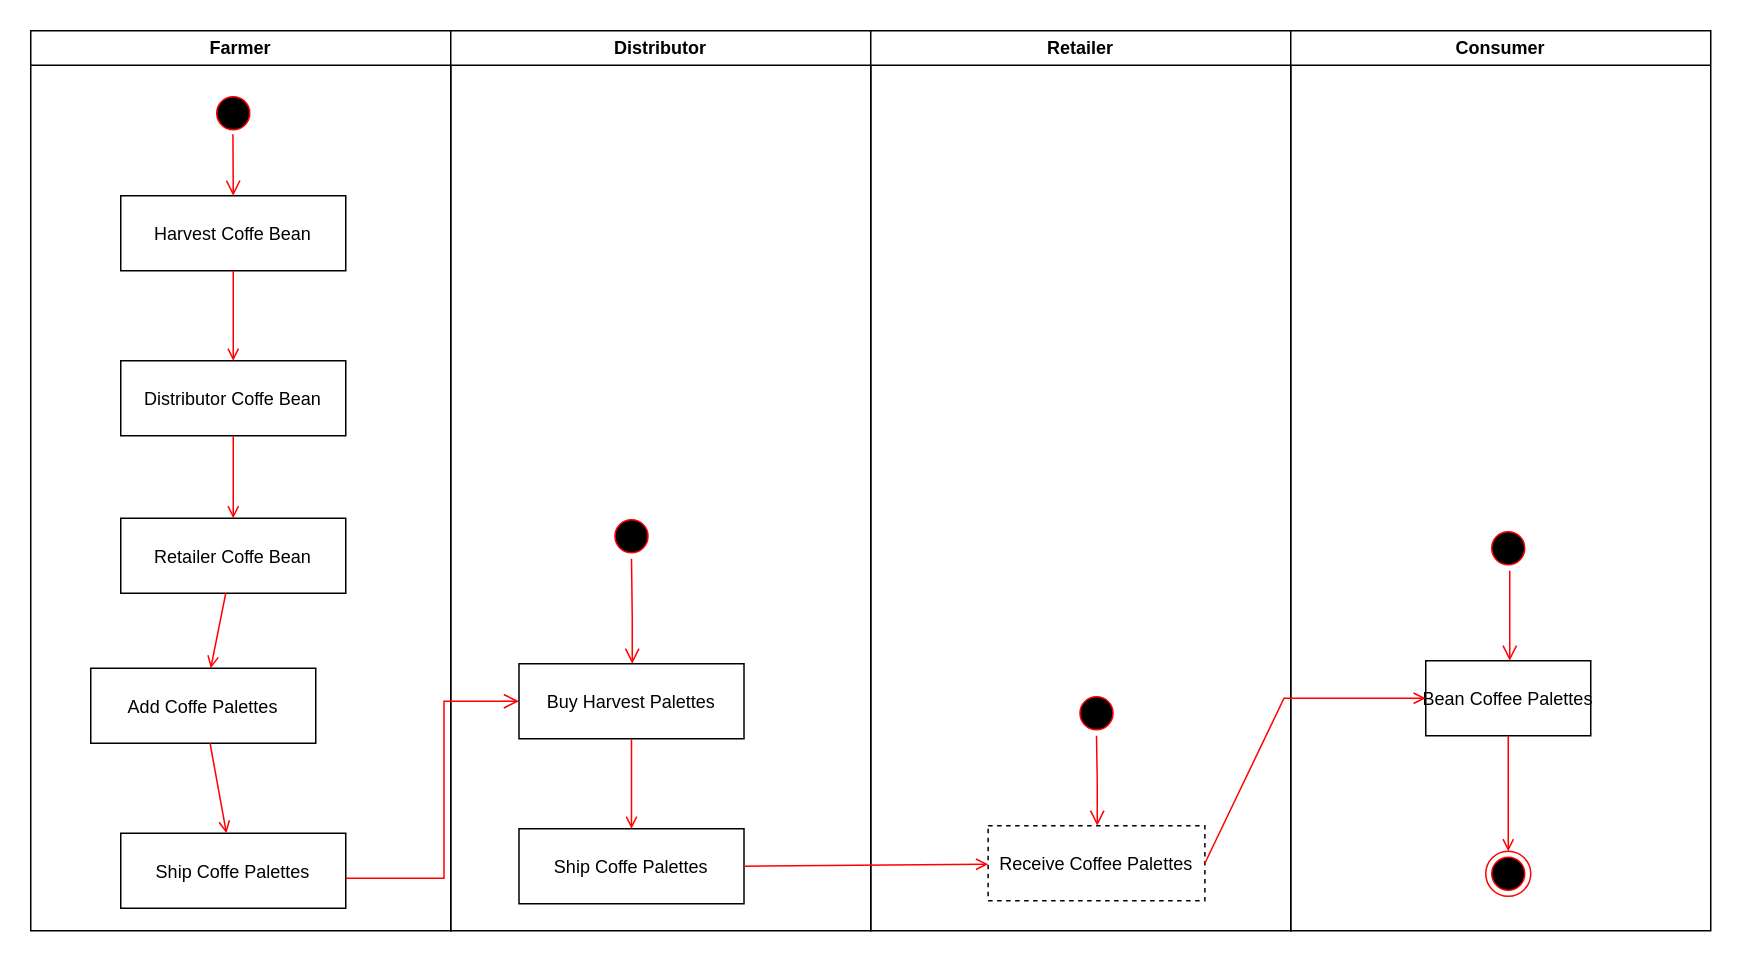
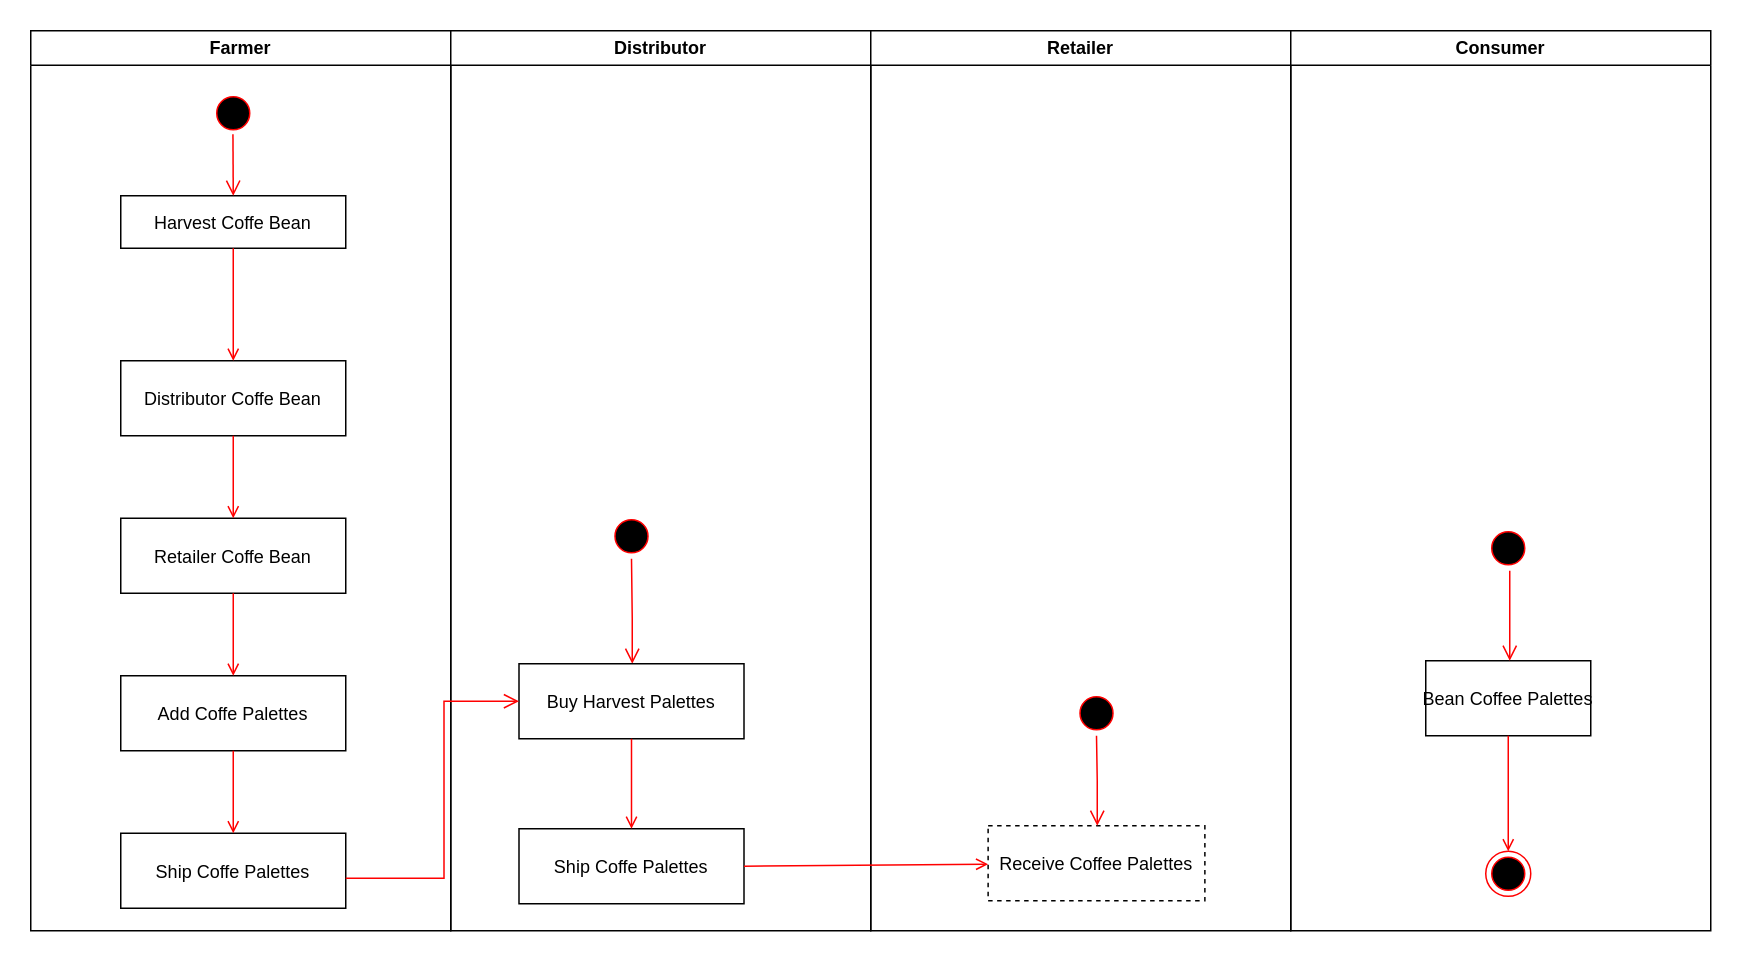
(233, 233) -> (233, 222)
(203, 706) -> (233, 713)
(1274, 718) -> none
